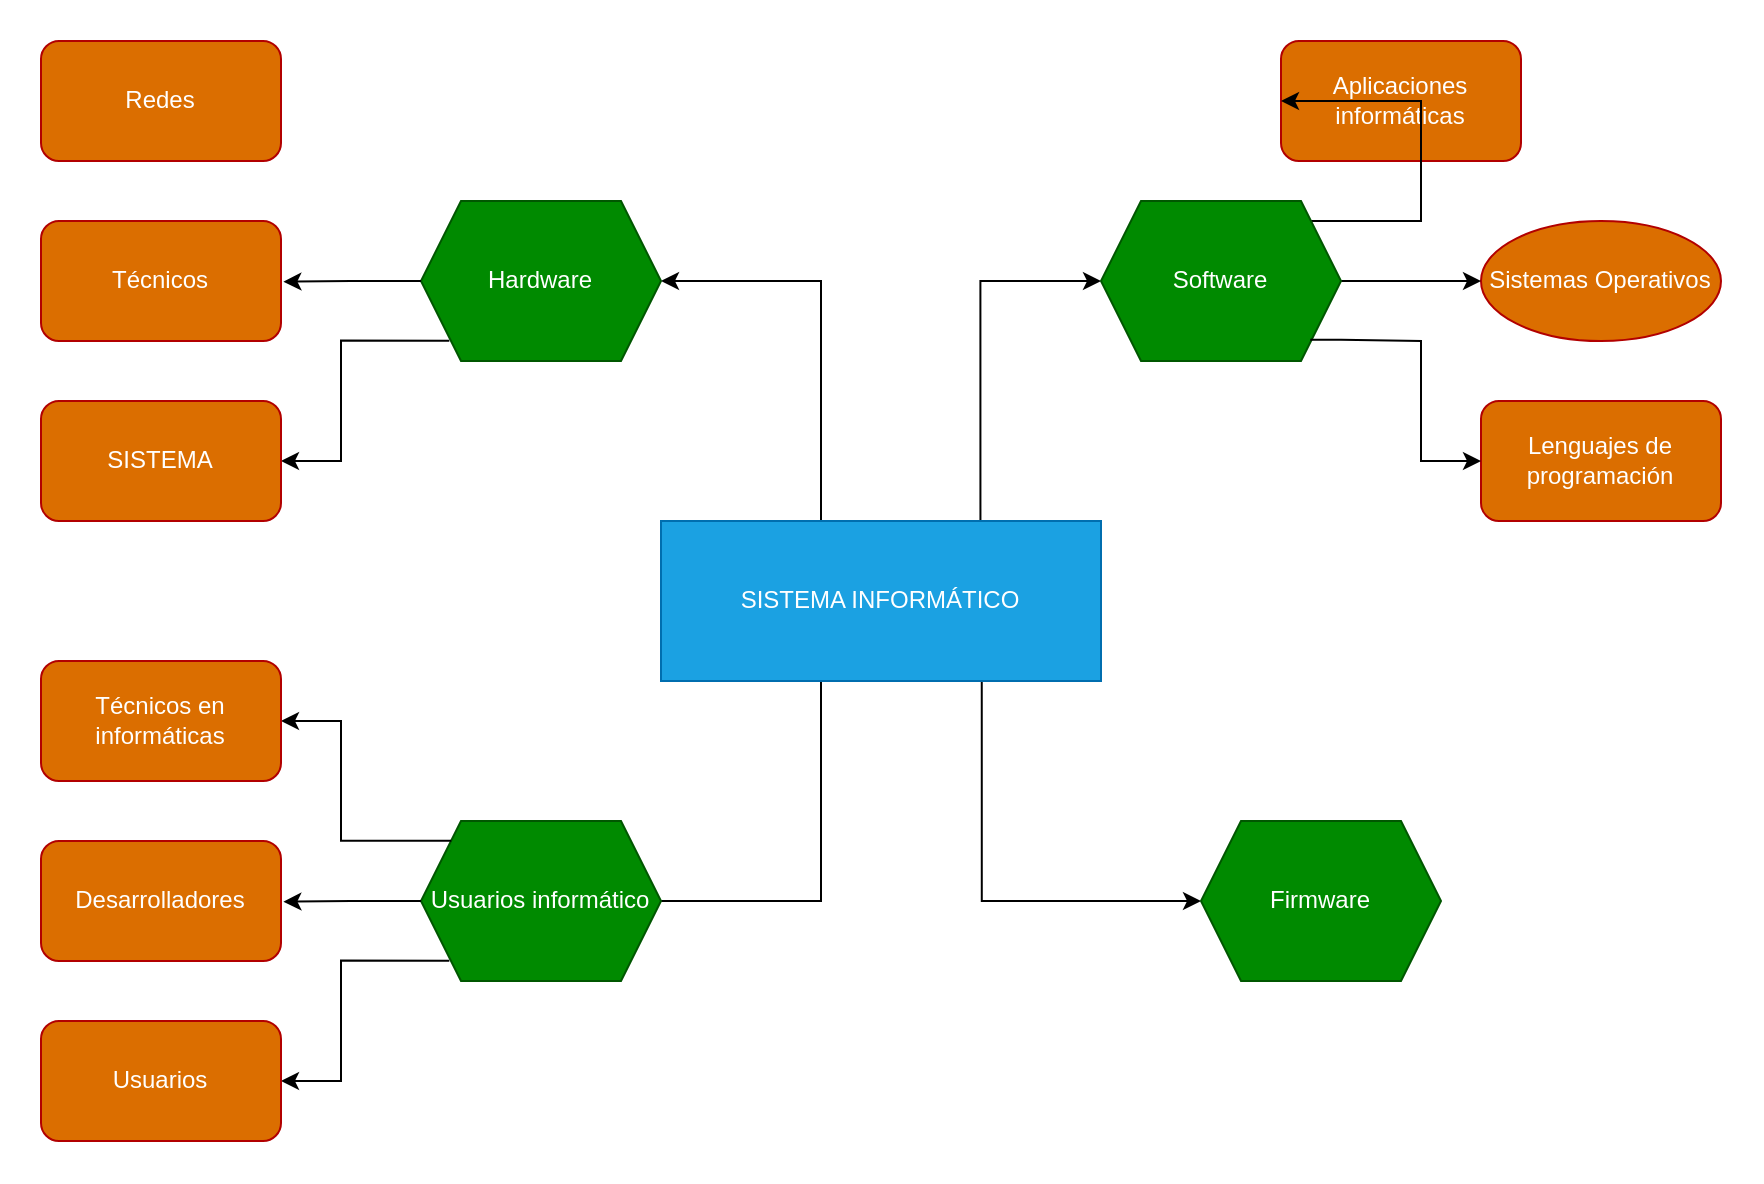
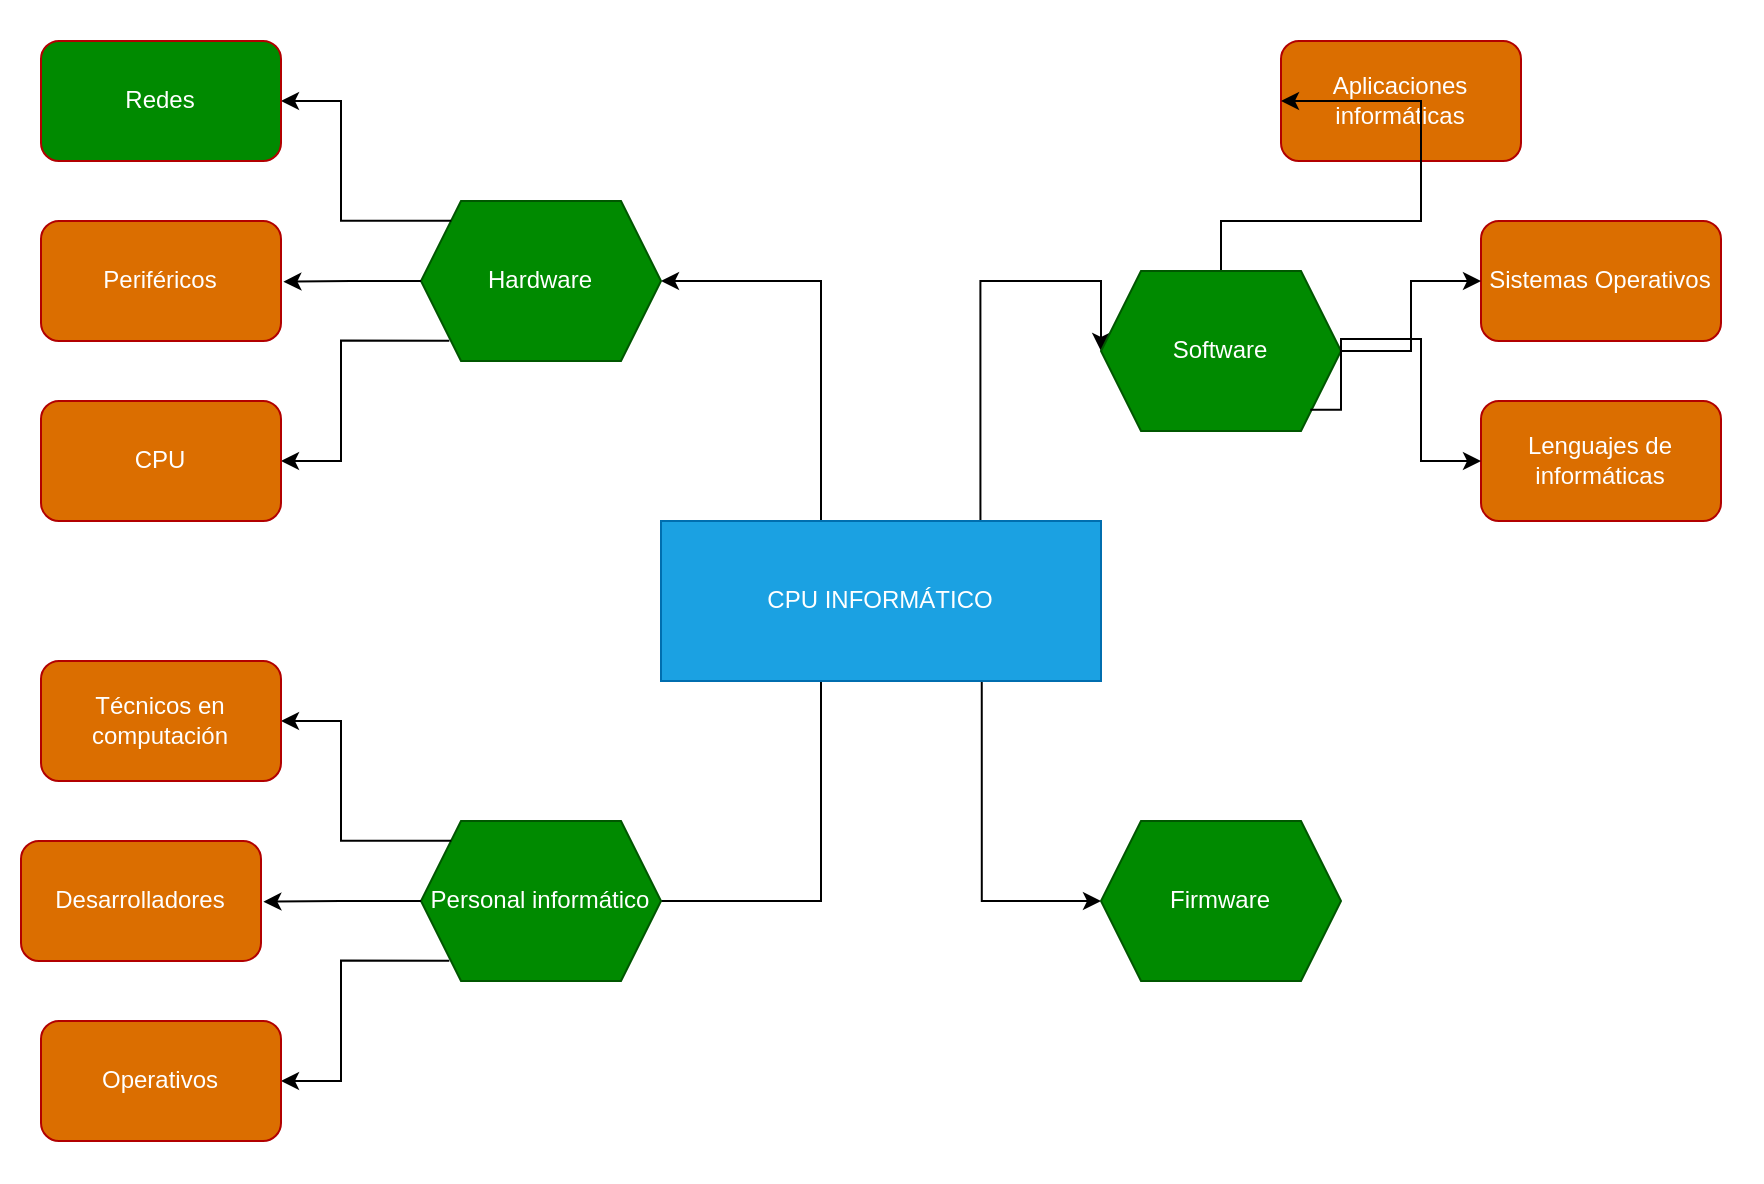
(161, 101) -> (161, 101)
none -> (341, 193)
(161, 281) -> (161, 281)
(1221, 281) -> (1221, 351)
(1601, 281) -> (1601, 281)
(161, 461) -> (161, 461)
(1601, 461) -> (1601, 461)
(881, 601) -> (881, 601)
(161, 721) -> (161, 721)
(161, 901) -> (141, 901)
(541, 901) -> (541, 901)
(1321, 901) -> (1221, 901)
(161, 1081) -> (161, 1081)
